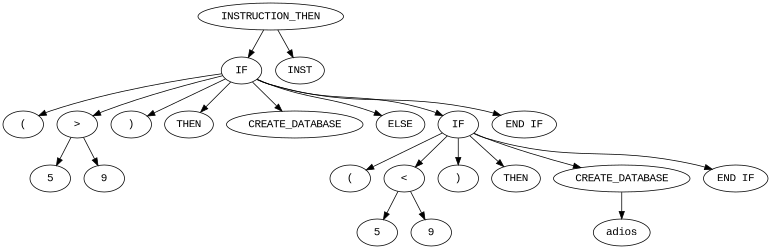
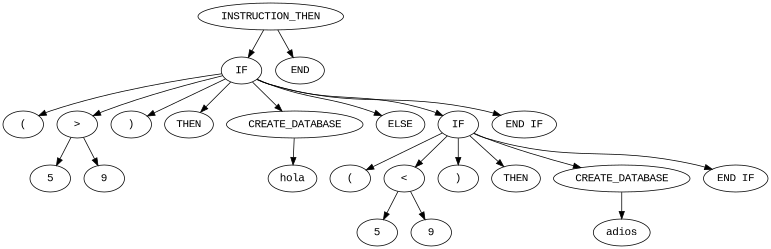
(300, 70) -> (300, 70)
none -> (292, 178)
